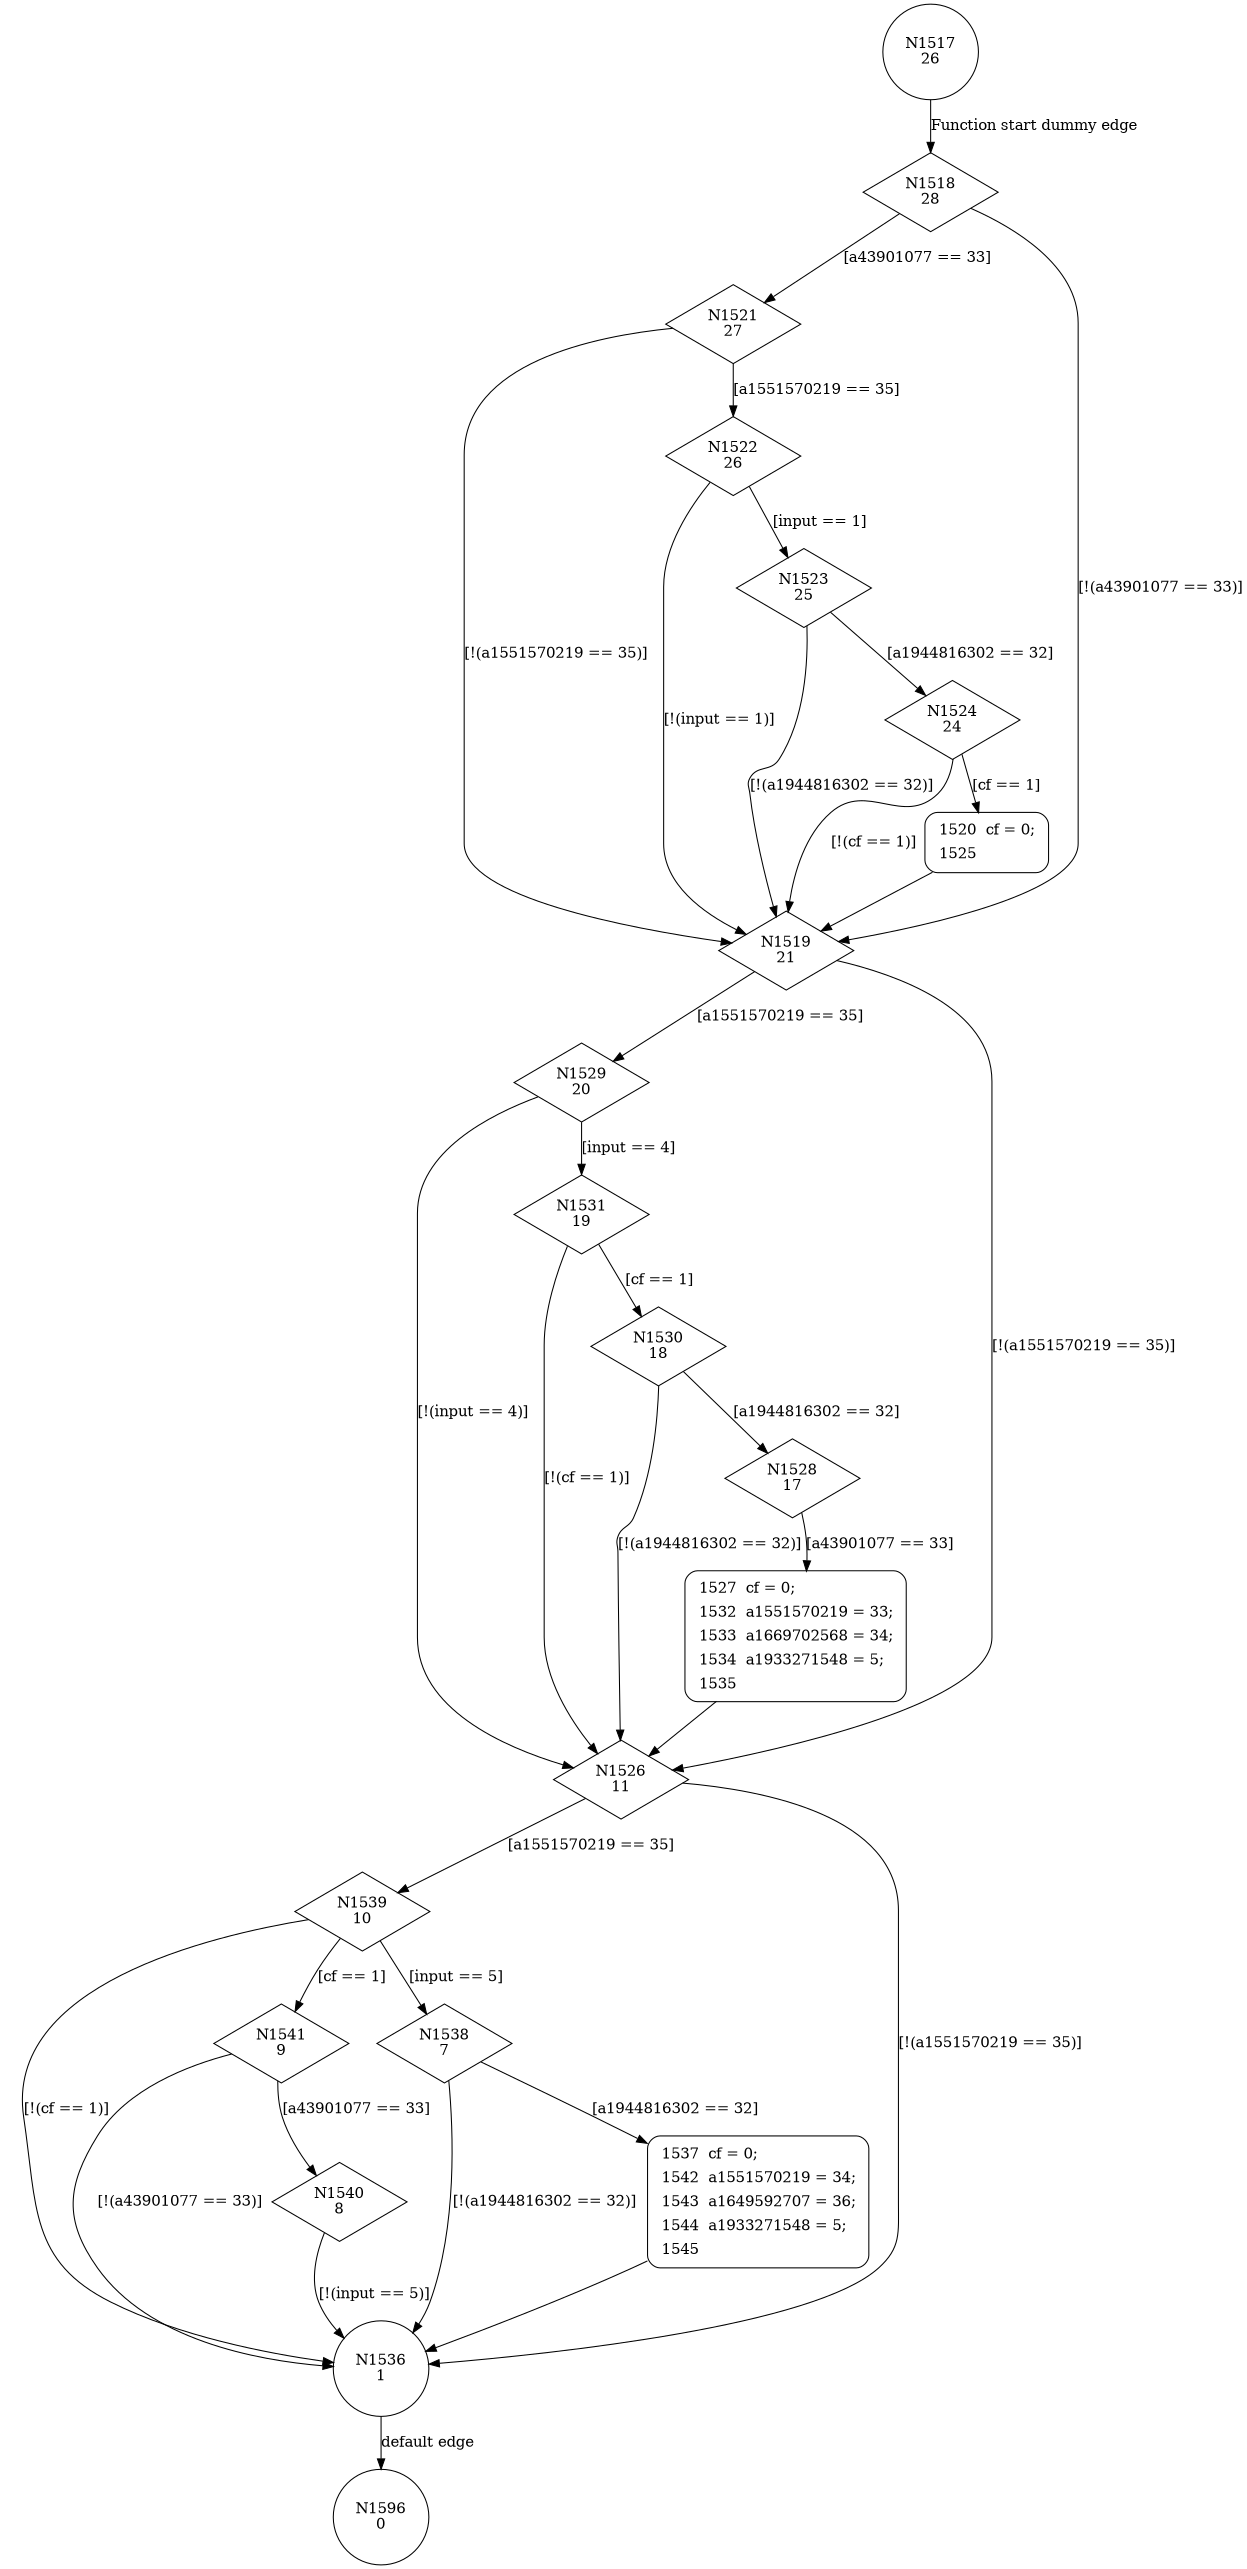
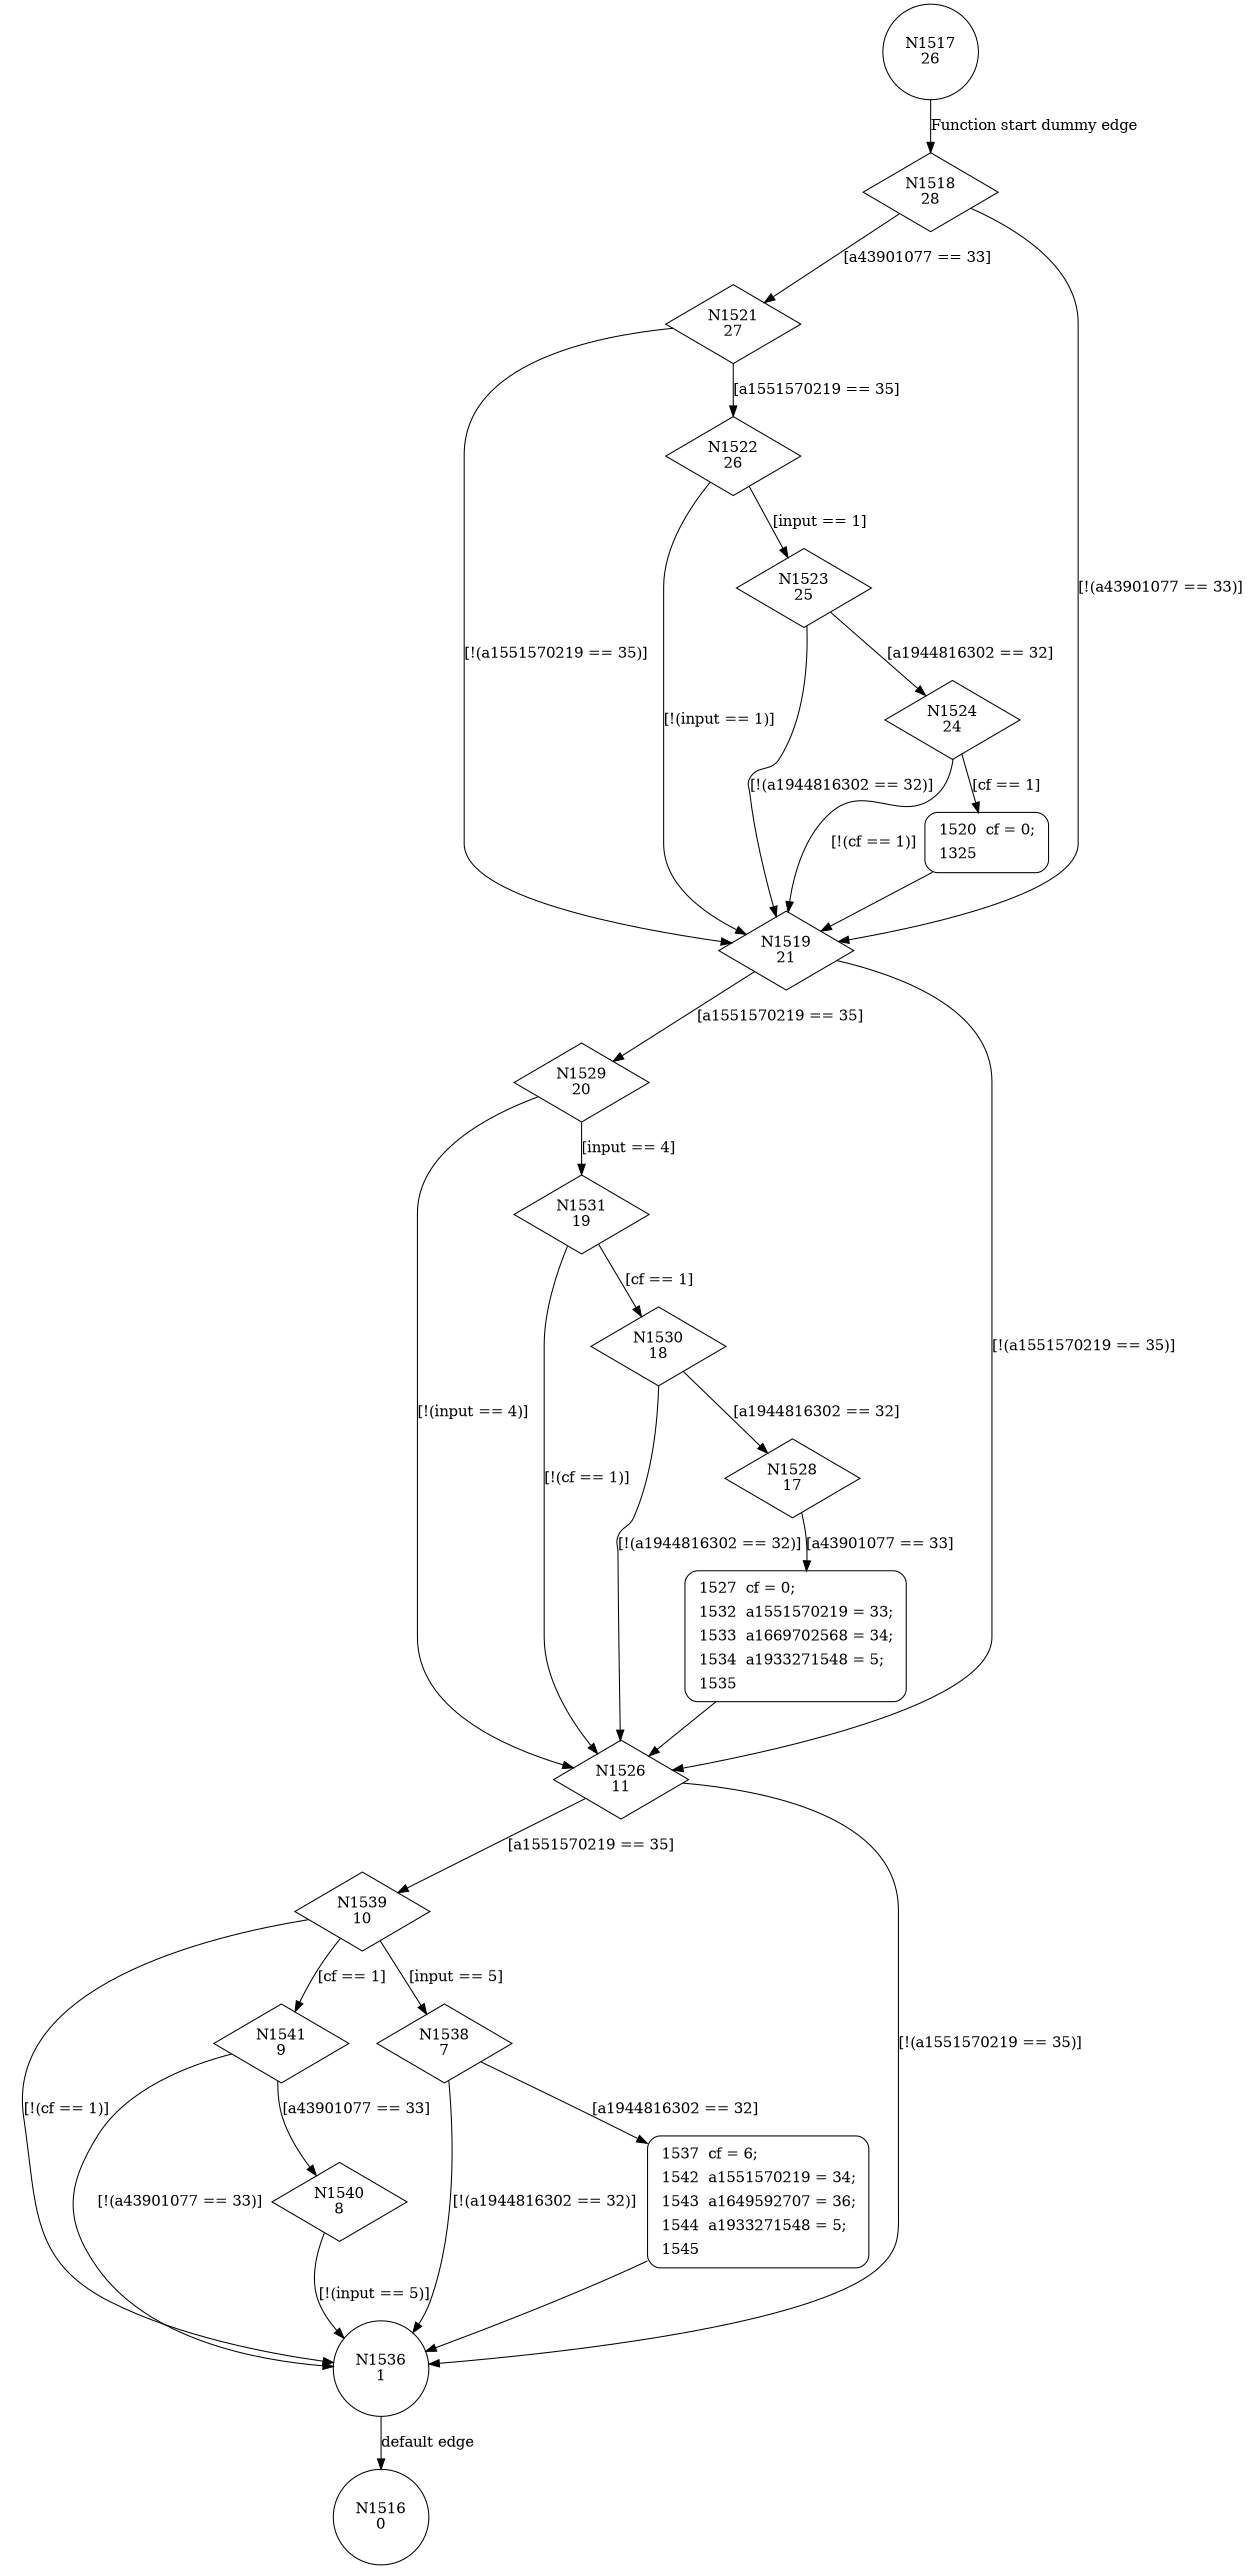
(958, 854) -> (958, 854)
(733, 2154) -> (733, 2154)
(381, 2517) -> (381, 2517)
